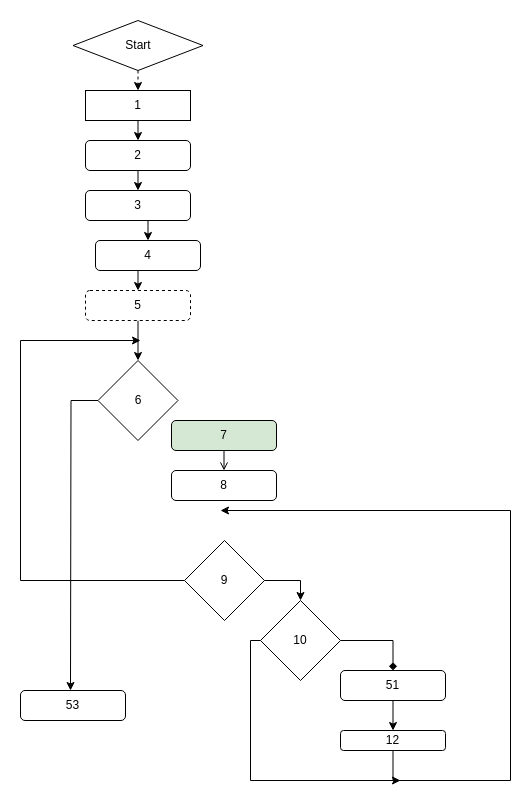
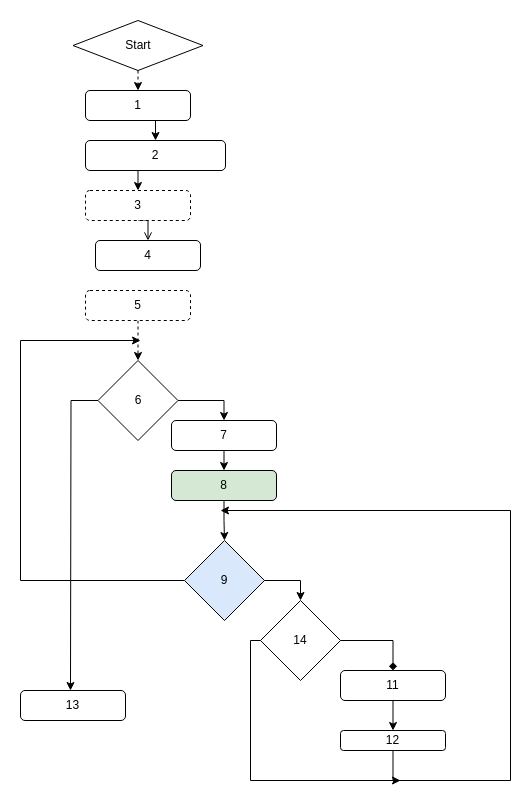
(138, 106) -> (138, 106)
(138, 156) -> (156, 156)
(138, 206) -> (138, 206)
(148, 232) -> (148, 233)
(138, 276) -> none
(138, 336) -> (138, 336)
none -> (207, 401)
(224, 436) -> (224, 436)
(224, 463) -> (224, 462)
(224, 486) -> (224, 486)
none -> (224, 517)
(225, 581) -> (225, 581)
(301, 641) -> (301, 641)
(393, 686) -> (393, 686)
(73, 706) -> (73, 706)
